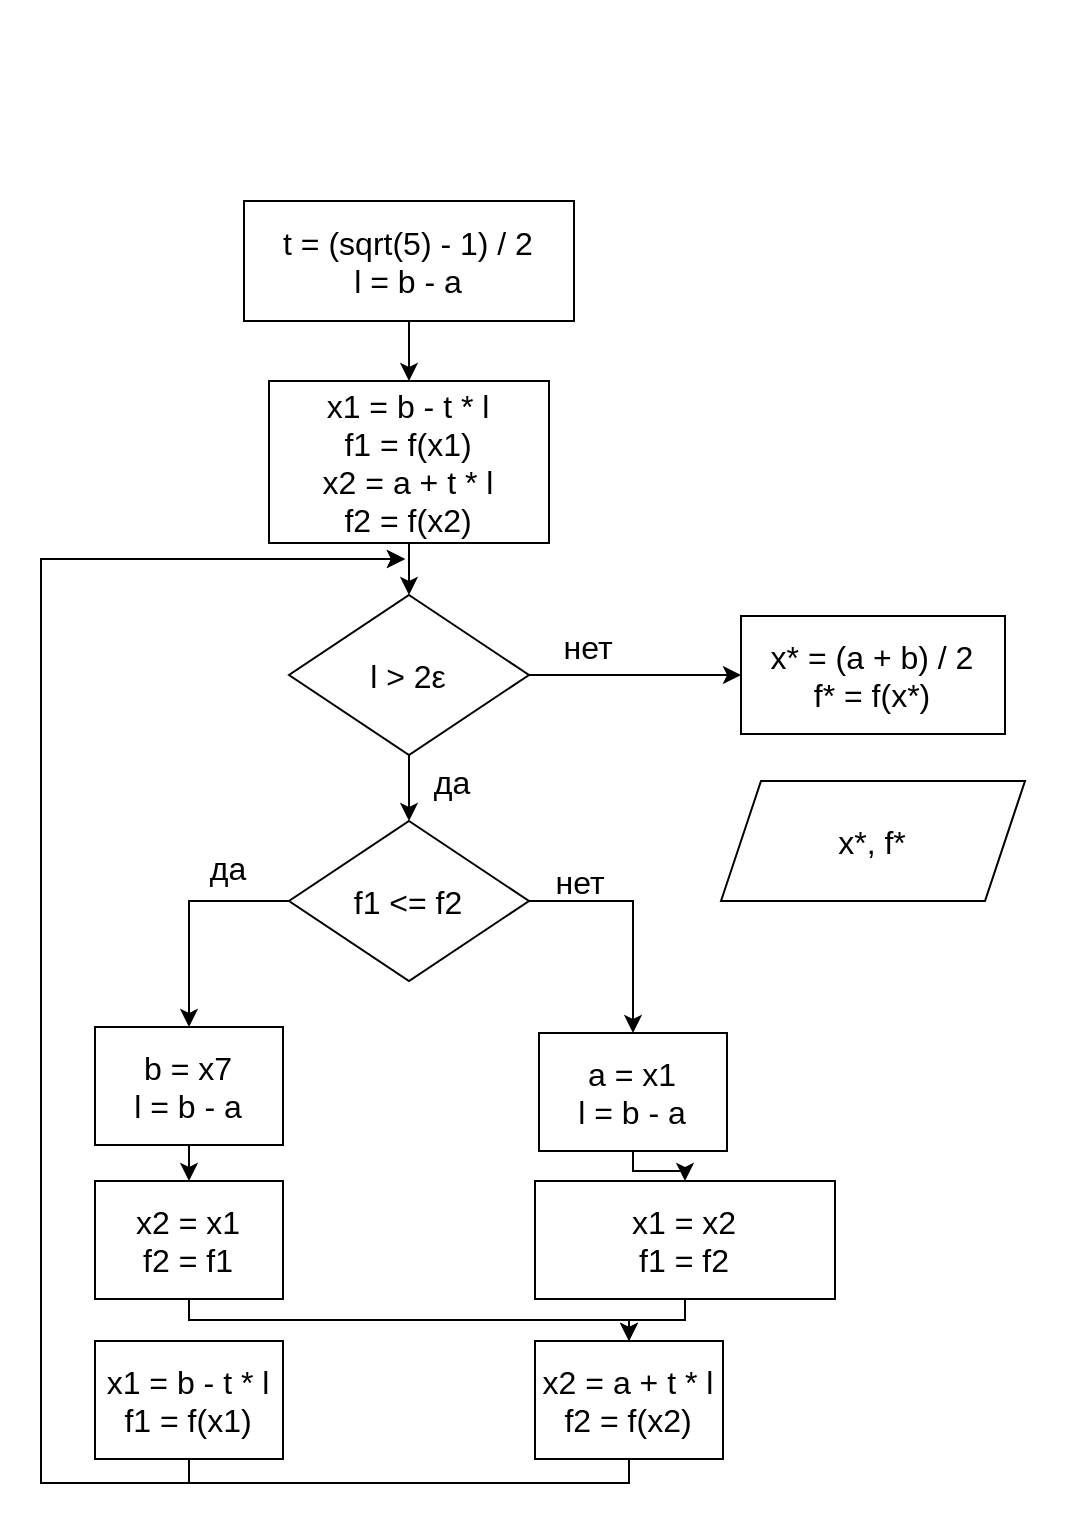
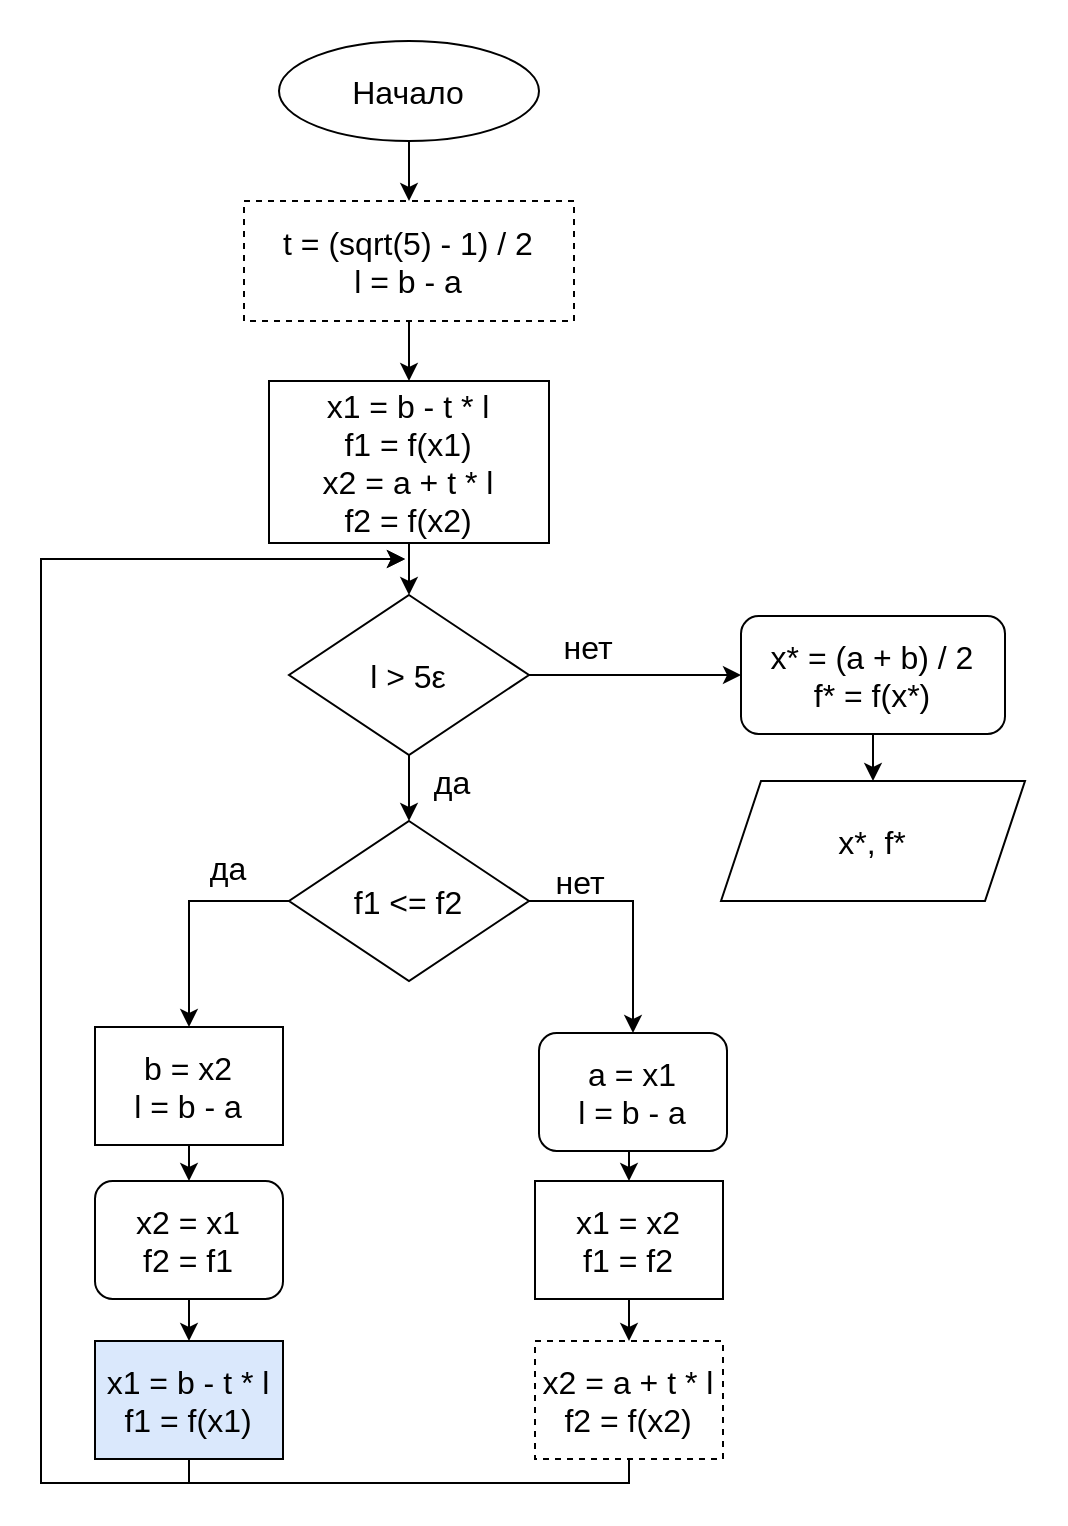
none -> (409, 91)
none -> (409, 164)
(409, 261) -> (409, 261)
(873, 675) -> (873, 675)
(408, 677) -> (408, 677)
none -> (873, 751)
(188, 1069) -> (188, 1069)
(633, 1092) -> (633, 1092)
(189, 1240) -> (189, 1240)
(685, 1240) -> (629, 1240)
(406, 1320) -> (189, 1322)
(189, 1400) -> (189, 1400)
(629, 1400) -> (629, 1400)
